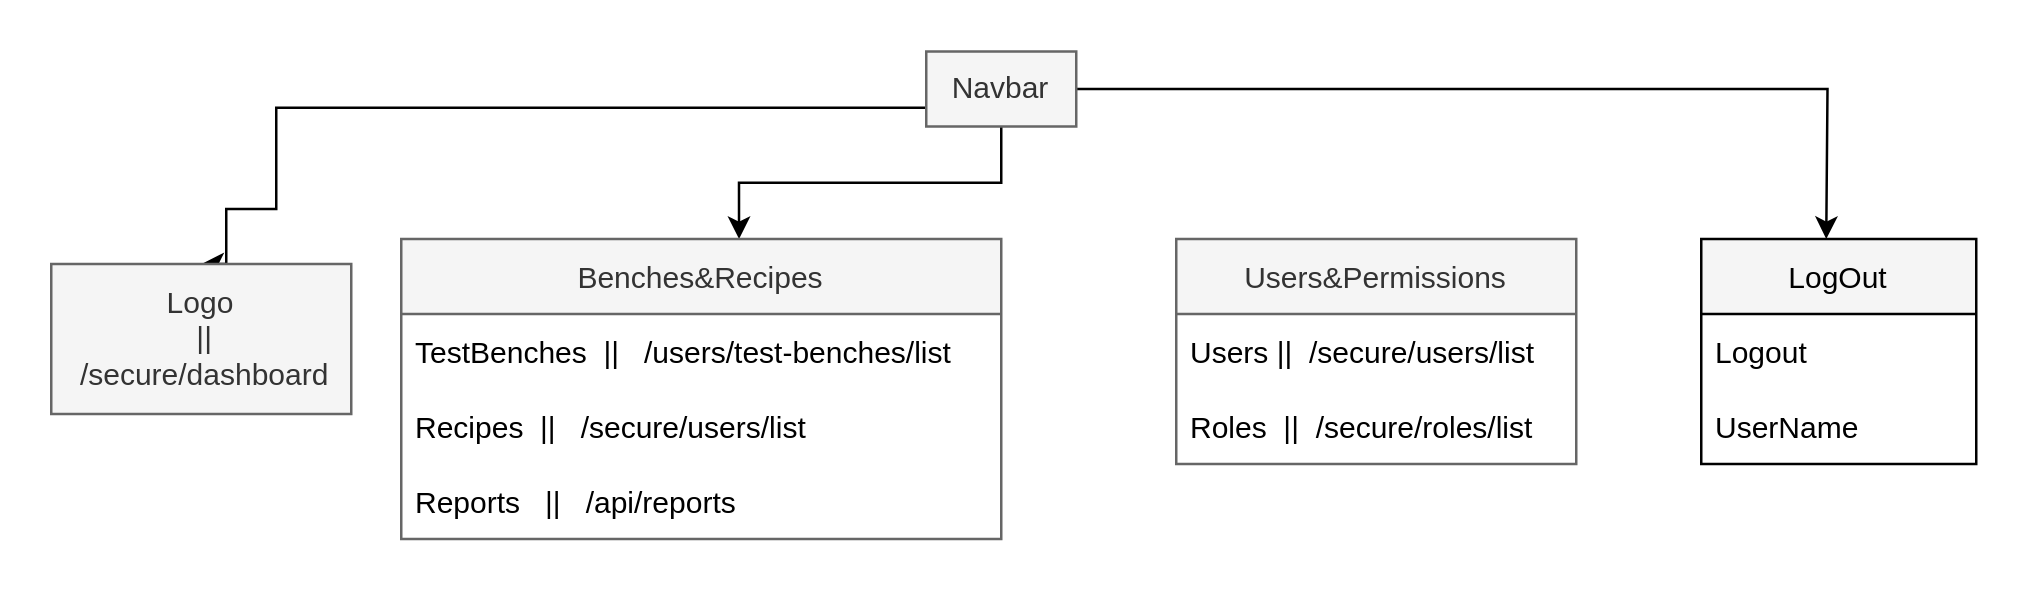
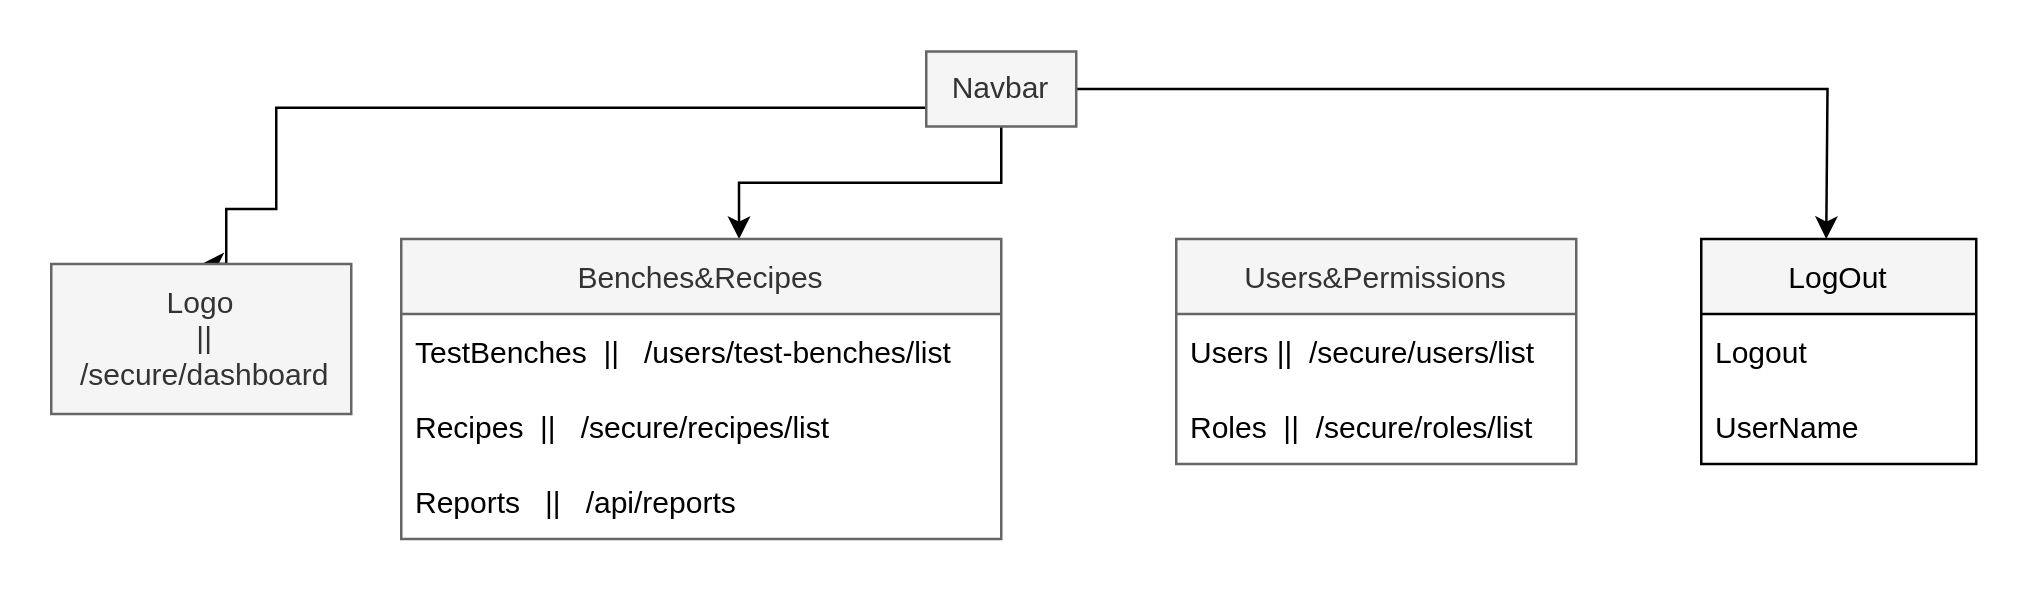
(657, 428) -> (669, 428)
